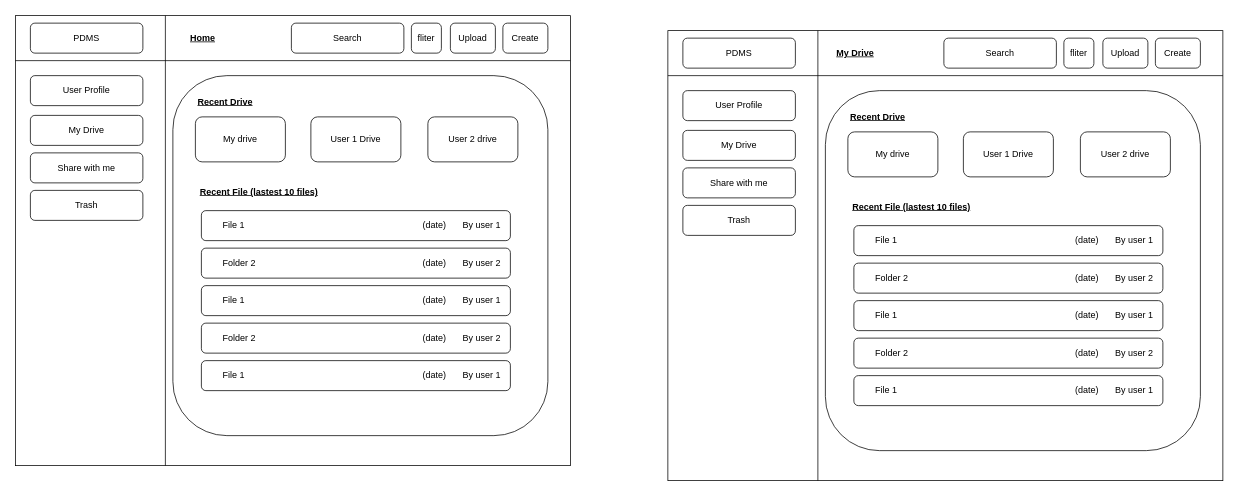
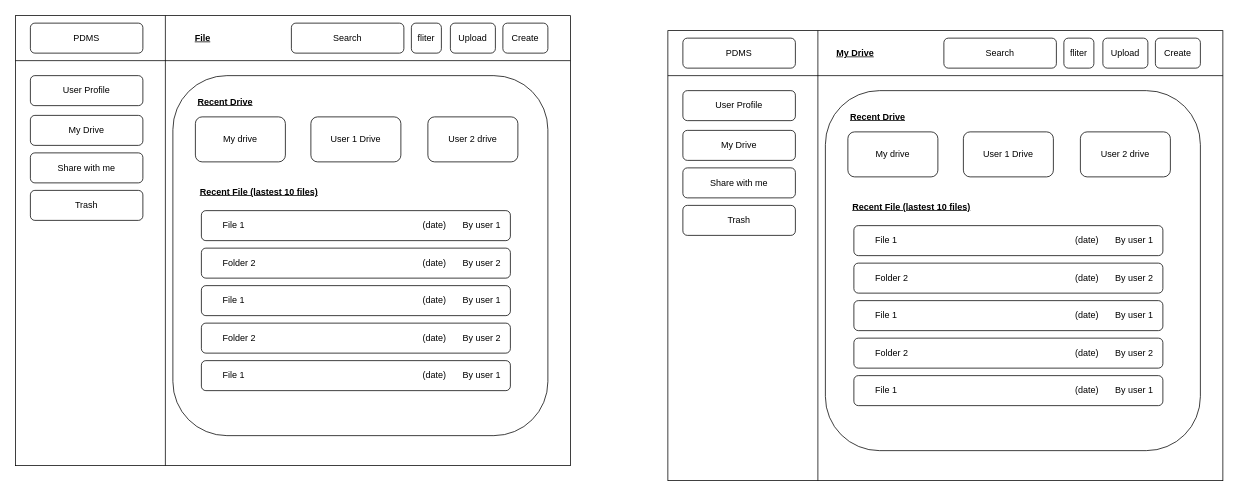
(203, 38) -> (203, 38)
